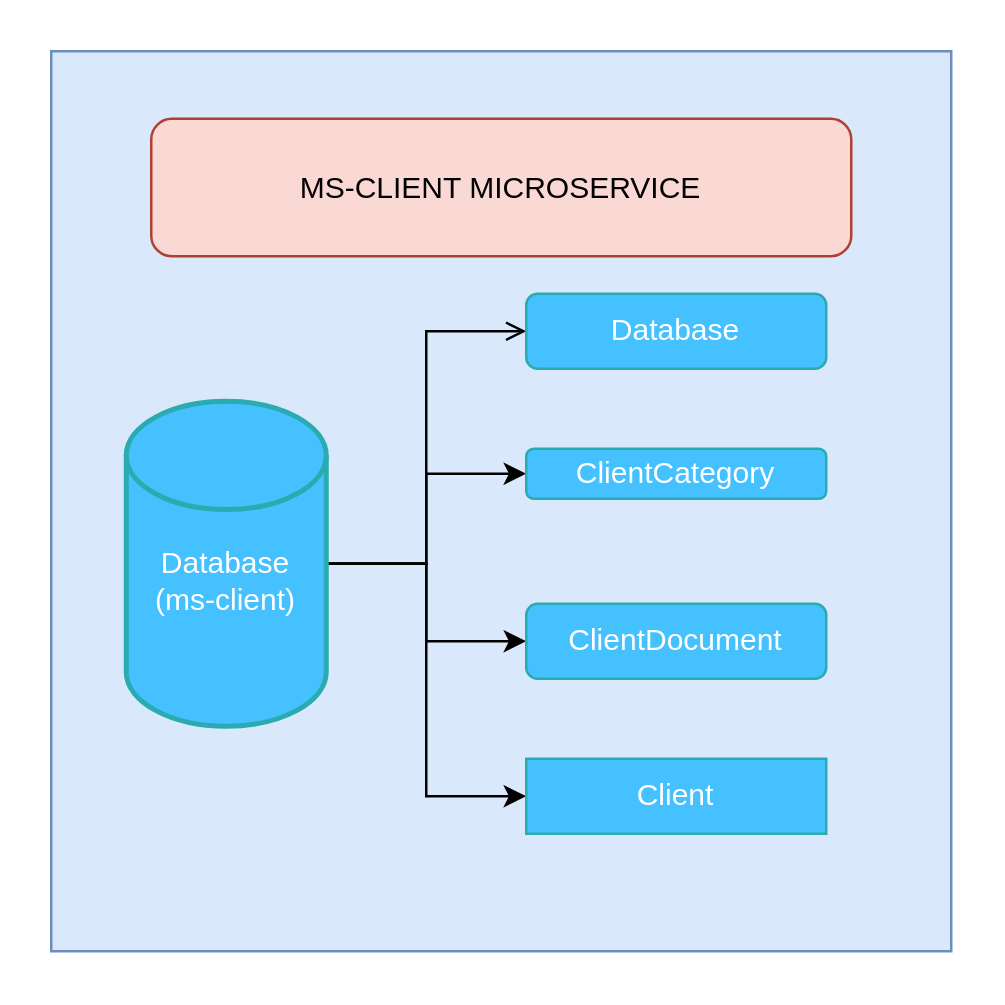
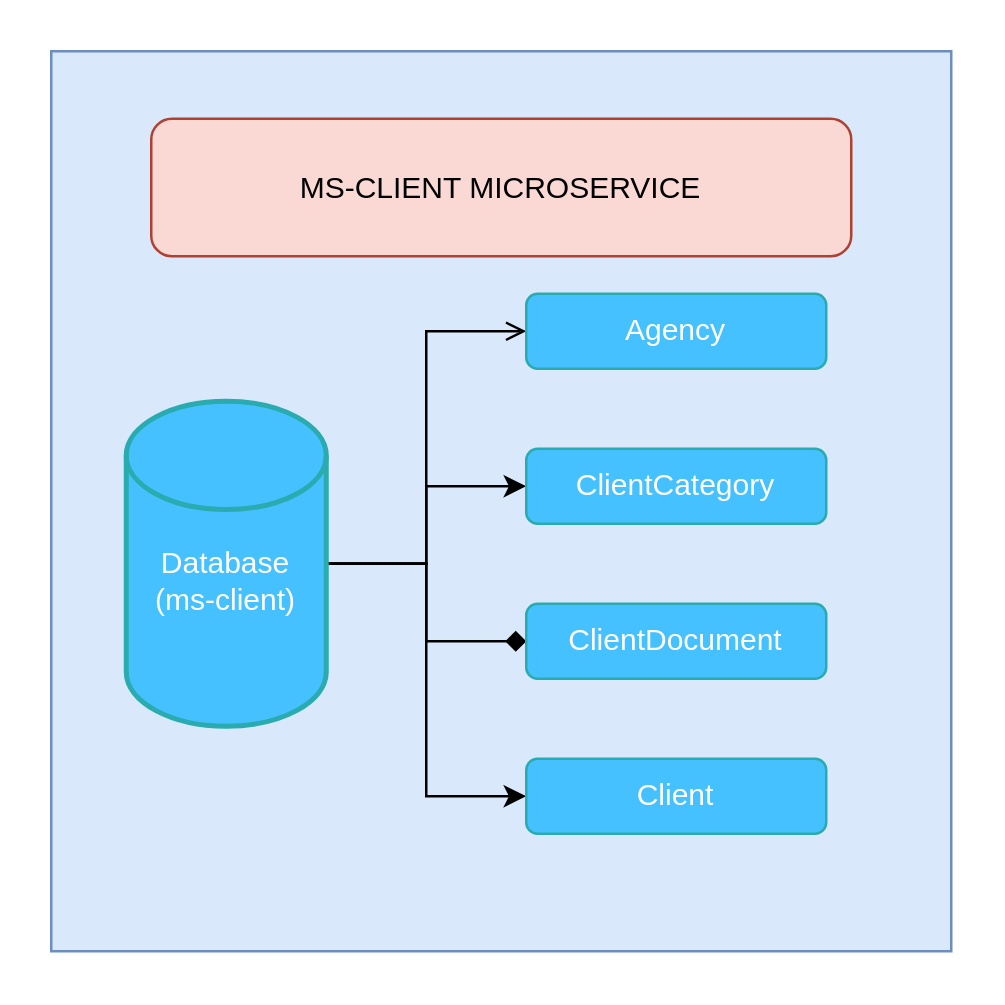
(676, 331) -> (676, 331)
(676, 474) -> (676, 486)
(507, 641) -> (506, 641)
(676, 796) -> (676, 796)
